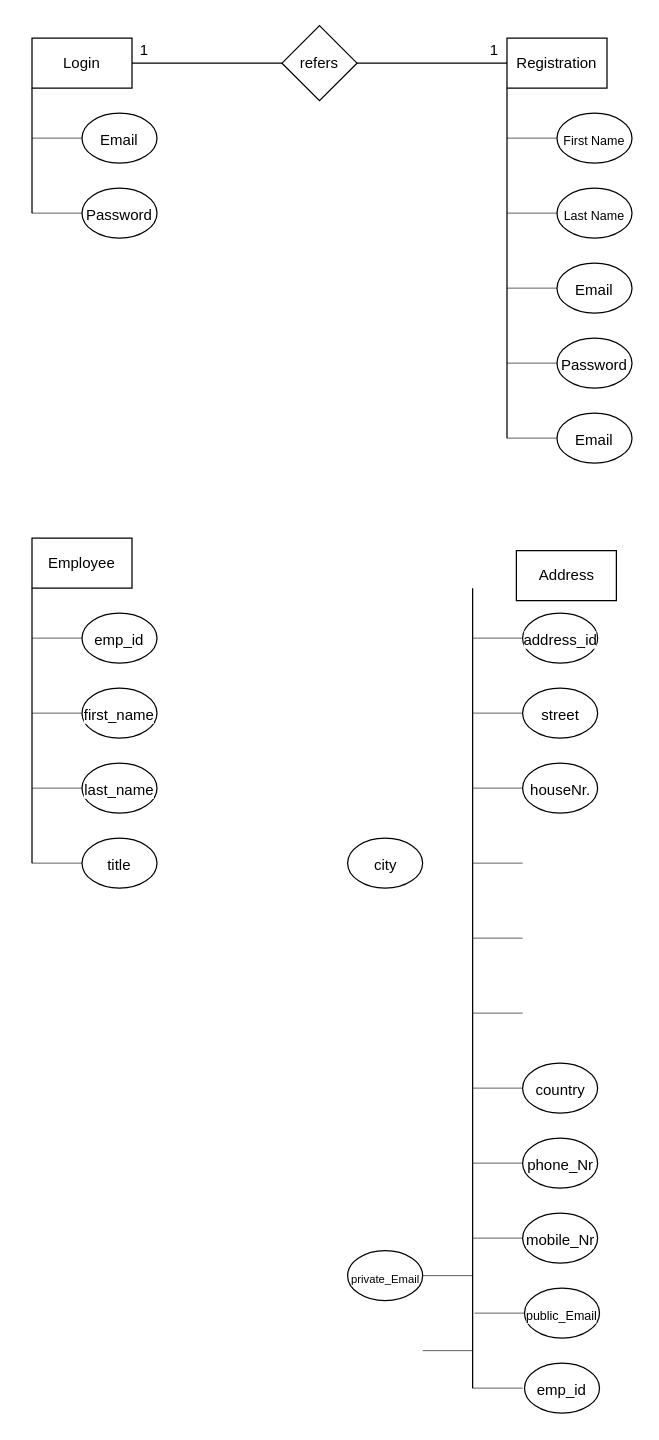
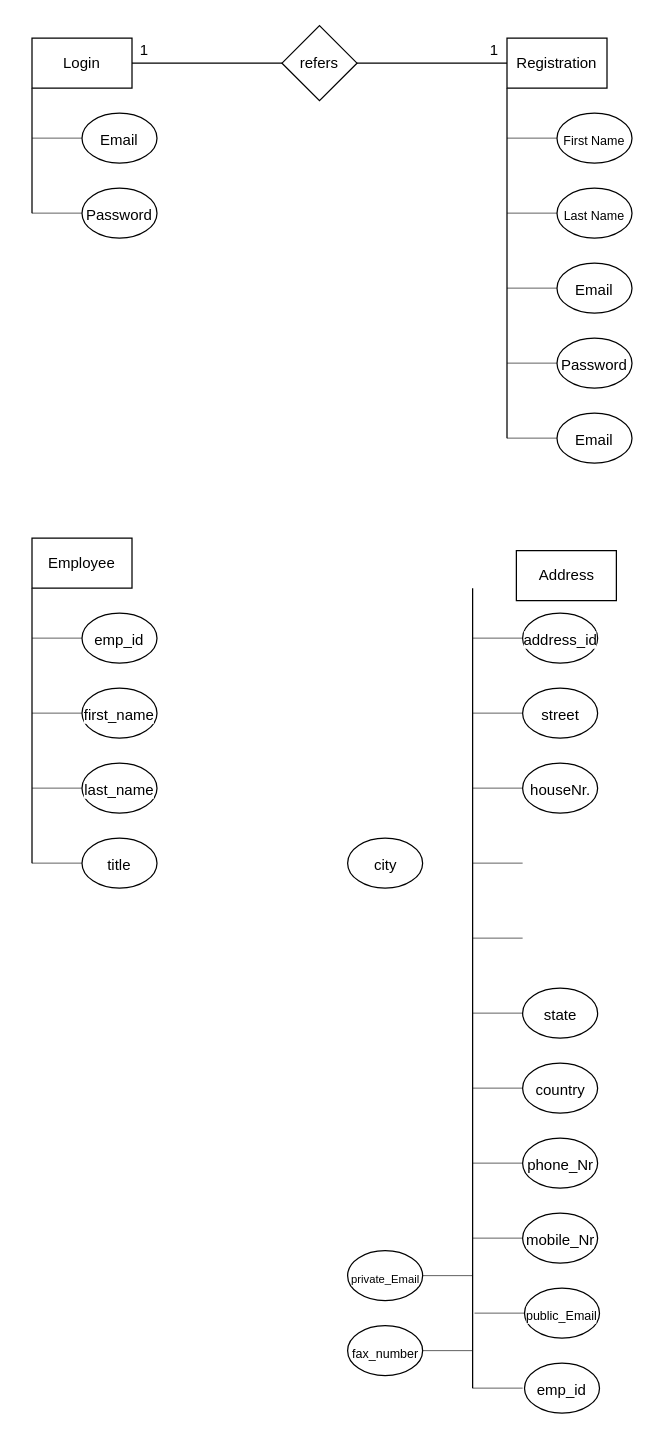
none -> (560, 1013)
none -> (385, 1351)
